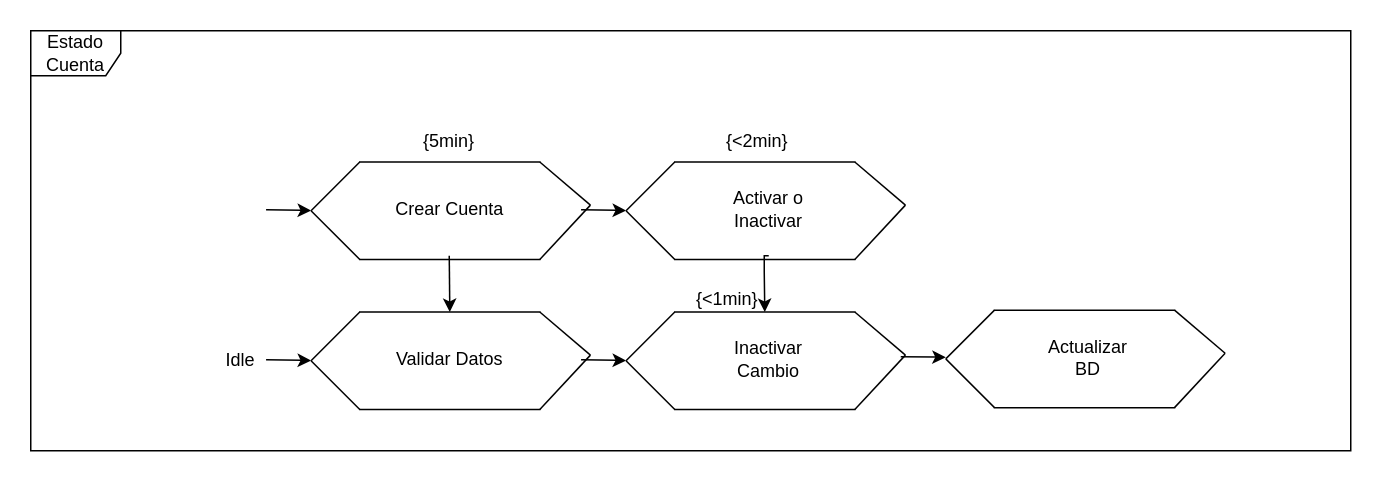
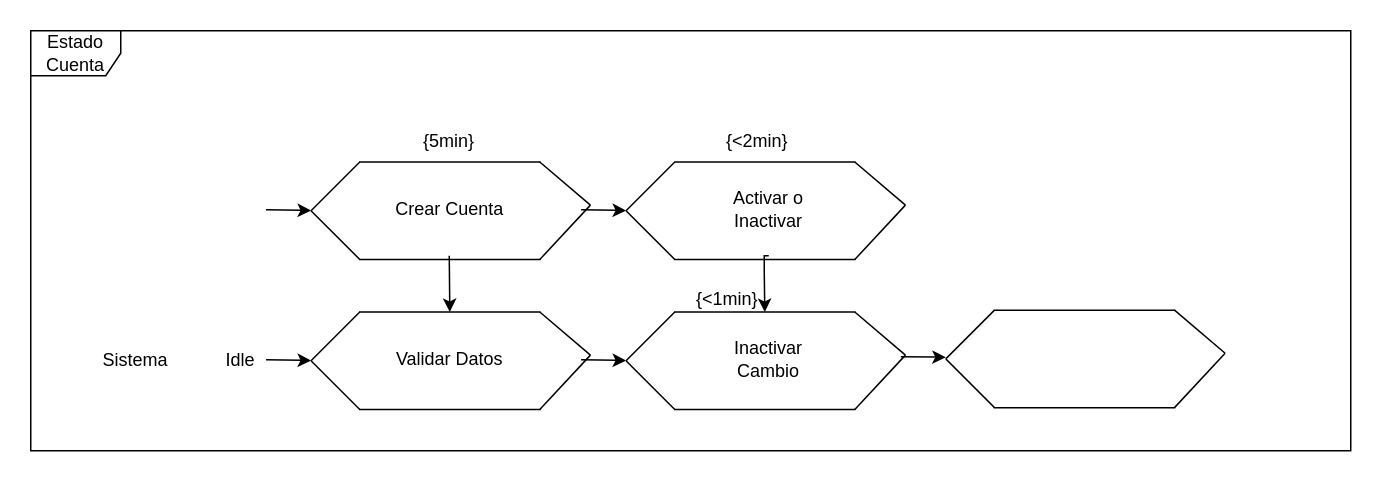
(1088, 357) -> none
none -> (136, 361)
